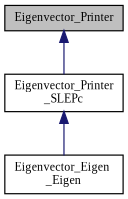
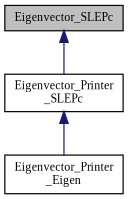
(64, 18) -> (64, 18)
(64, 174) -> (64, 174)
